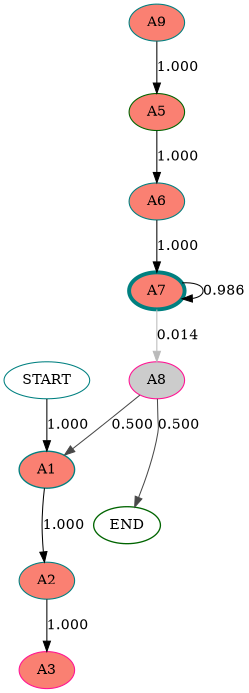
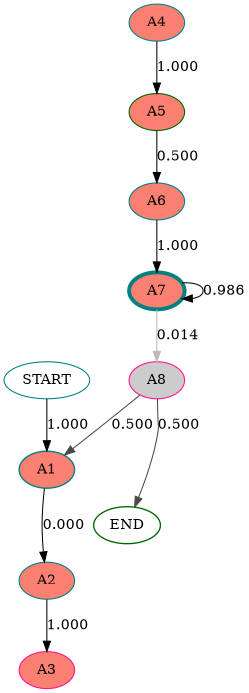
(157, 23) -> (157, 23)
(178, 157) -> (178, 157)
(64, 525) -> (64, 525)
